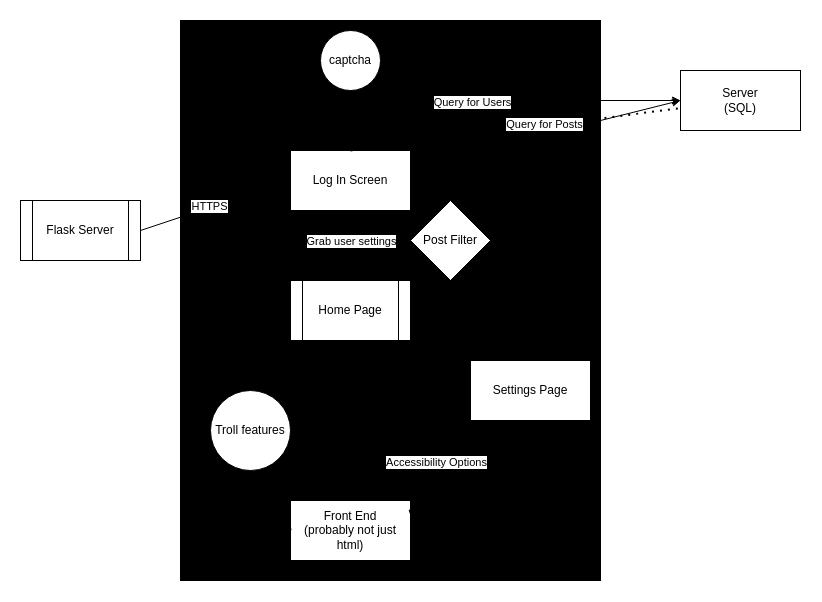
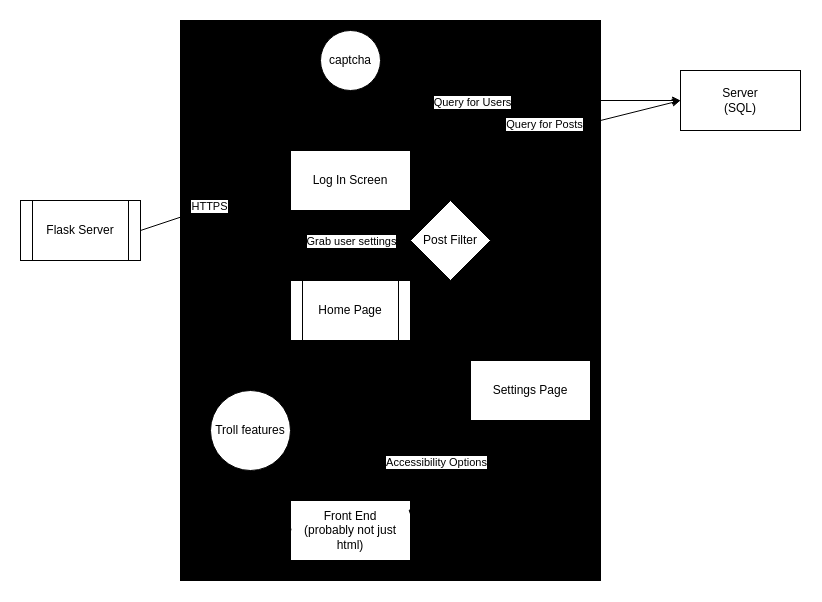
(650, 112) -> (351, 151)
